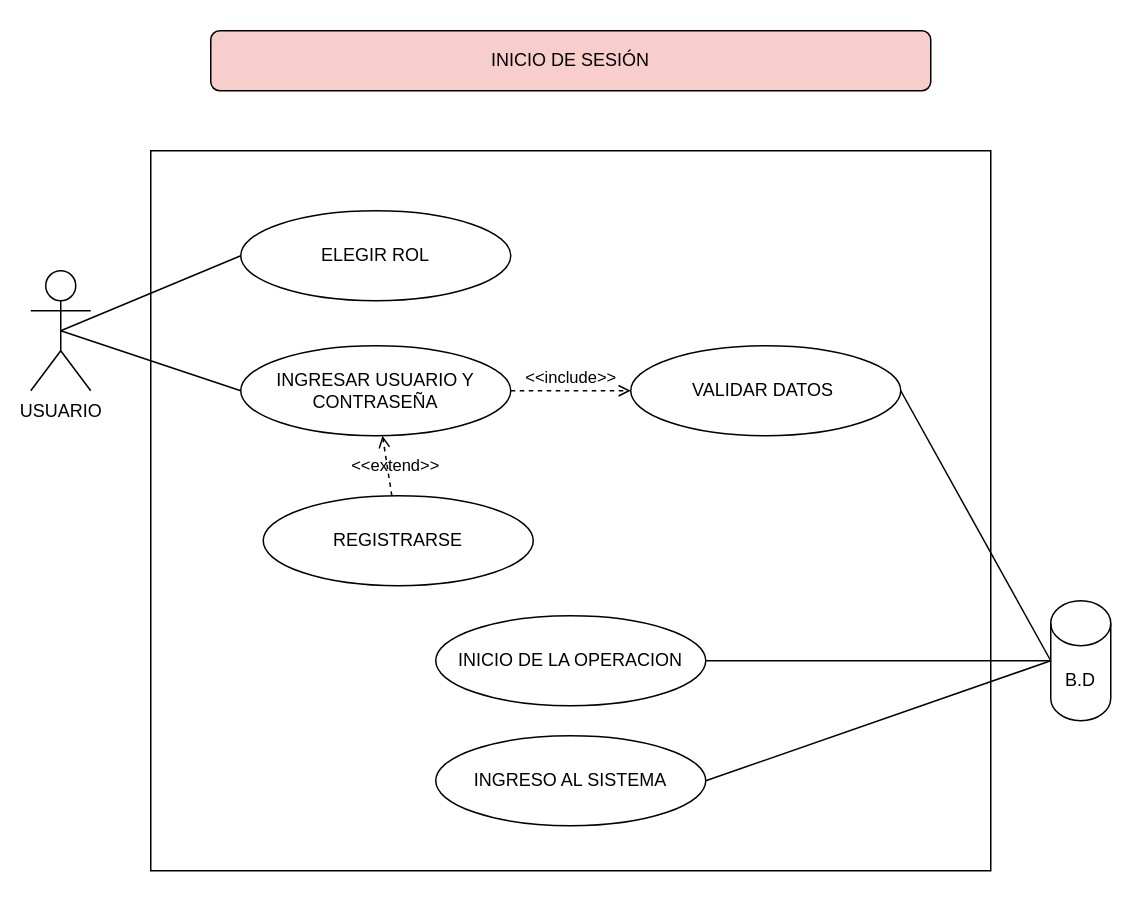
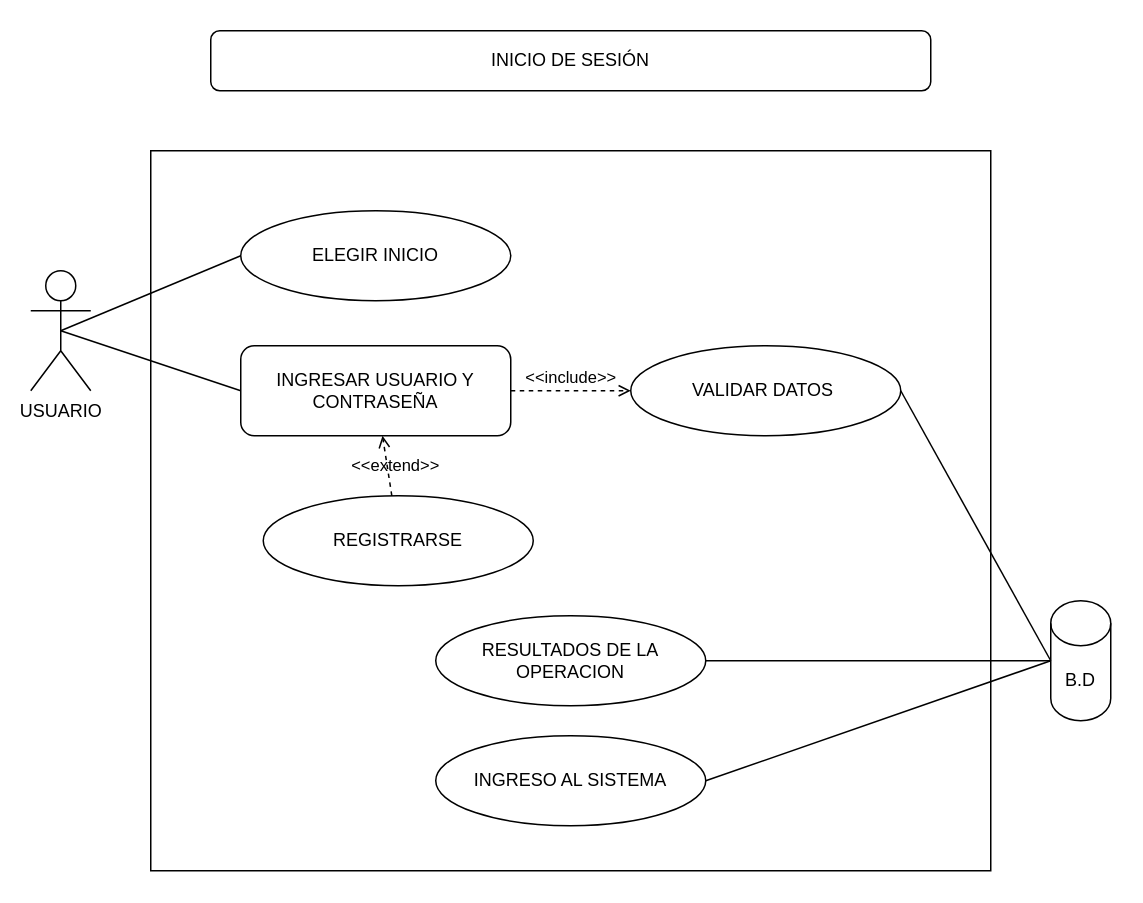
(571, 61) -> (571, 61)
(376, 256) -> (376, 256)
(376, 391) -> (376, 391)
(571, 661) -> (571, 661)
